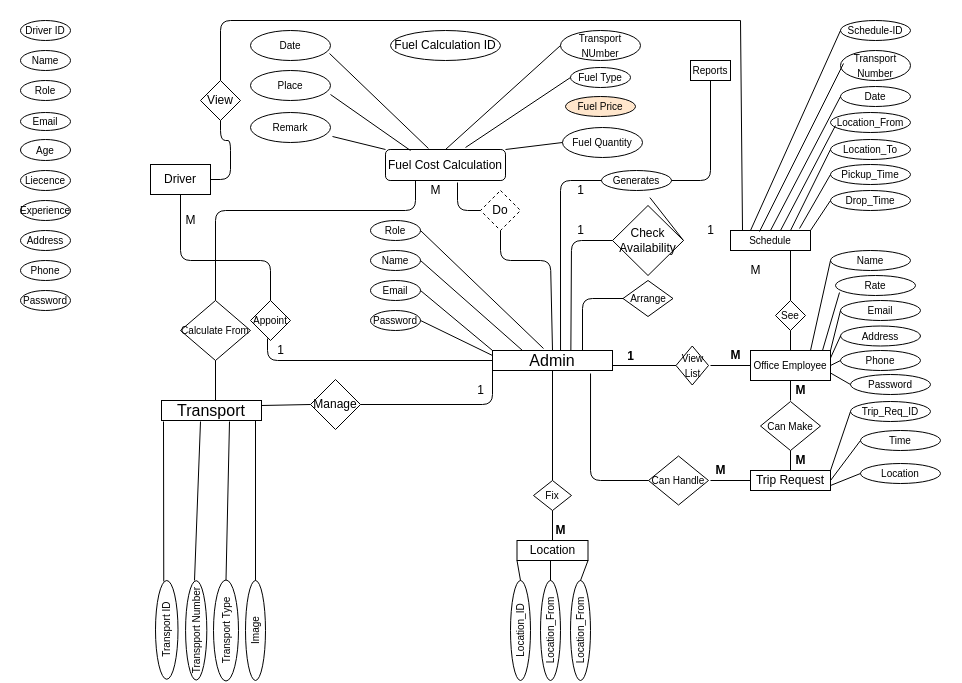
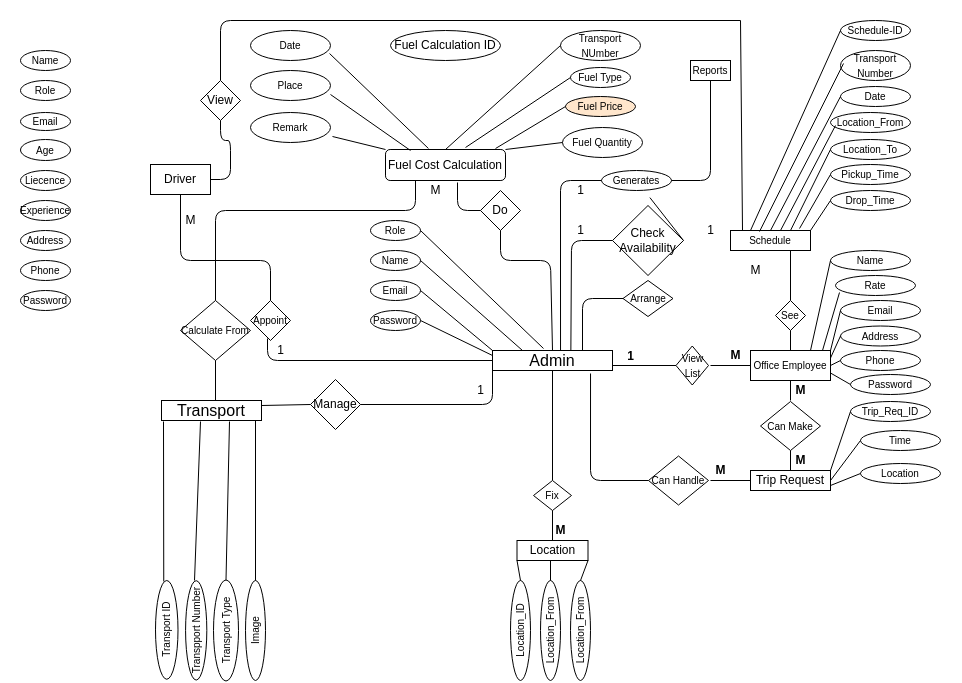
(46, 31) -> none
none -> (530, 128)
(501, 211) -> (501, 211)
